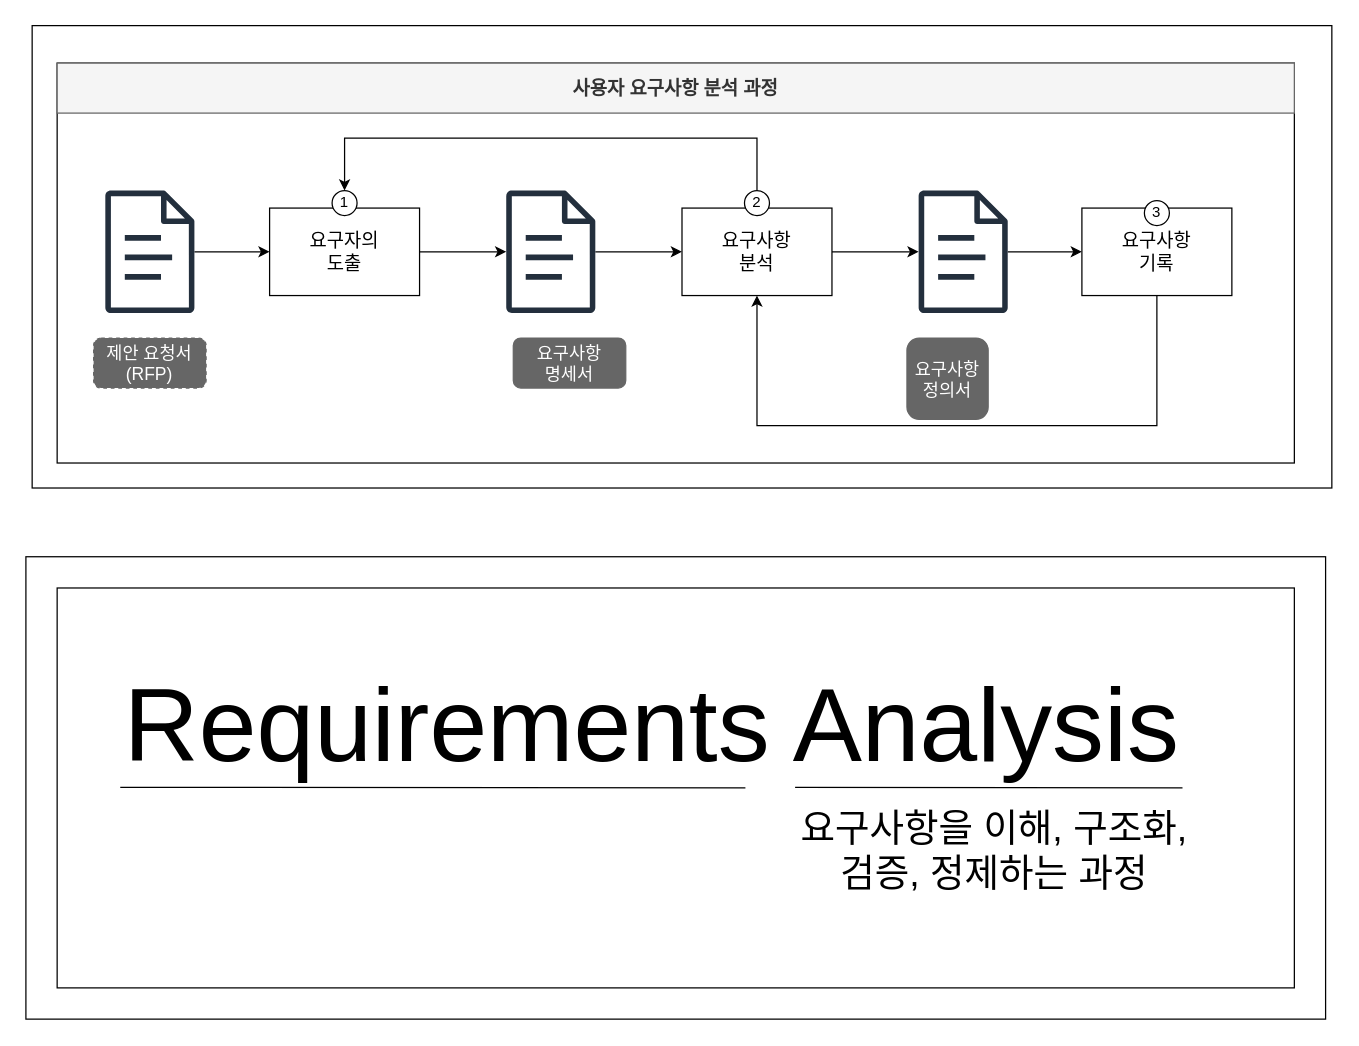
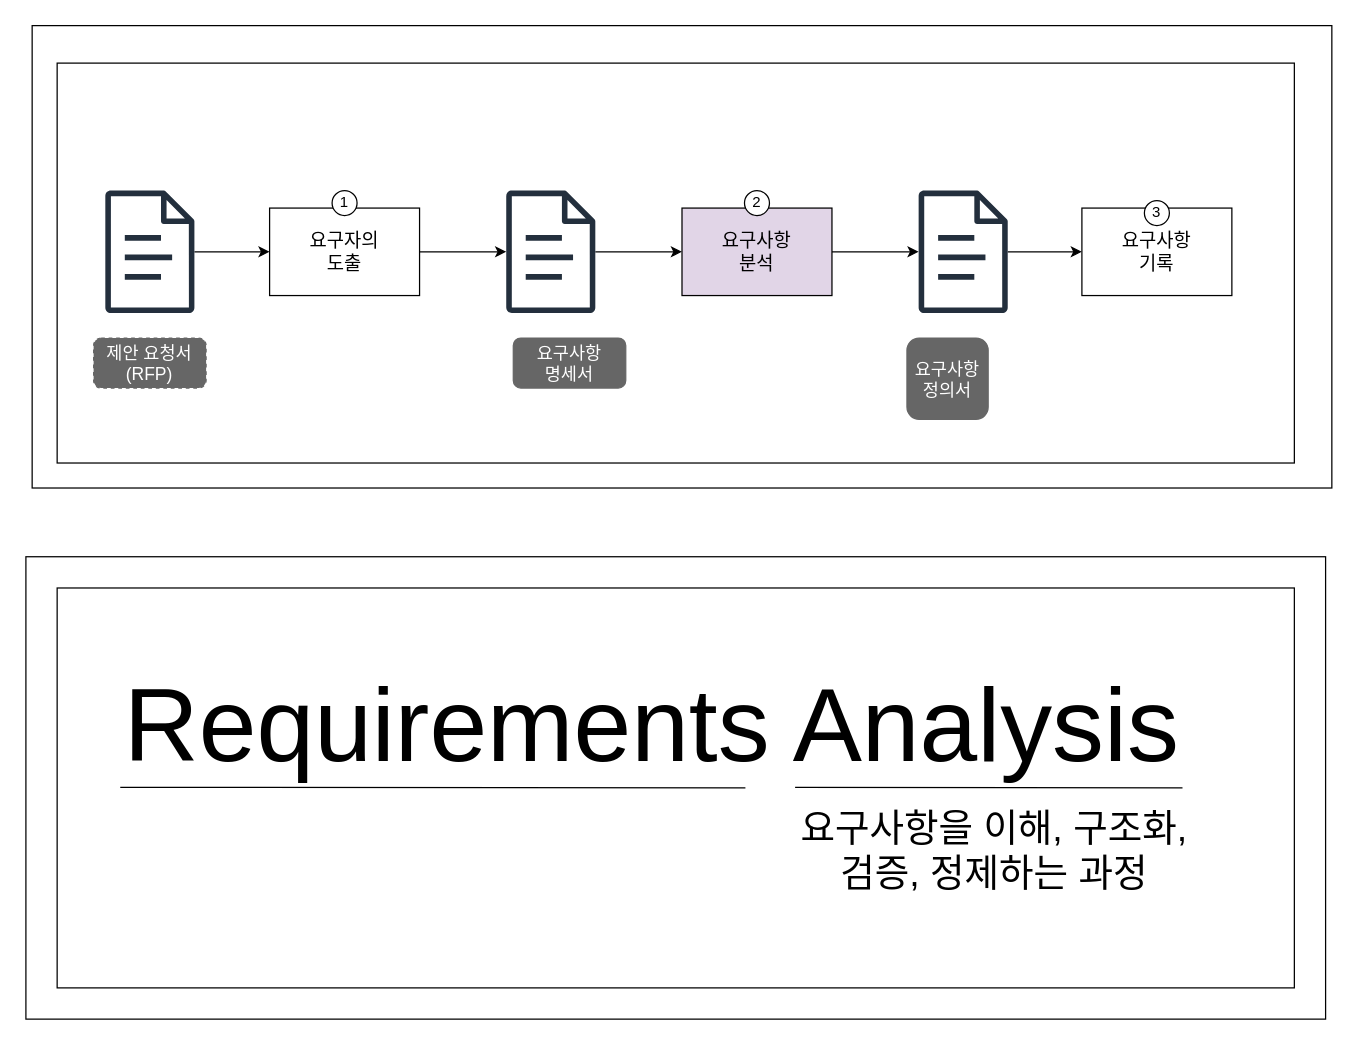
(676, 88) -> none
(556, 138) -> none
(757, 252) -> (757, 252)
(961, 426) -> none
